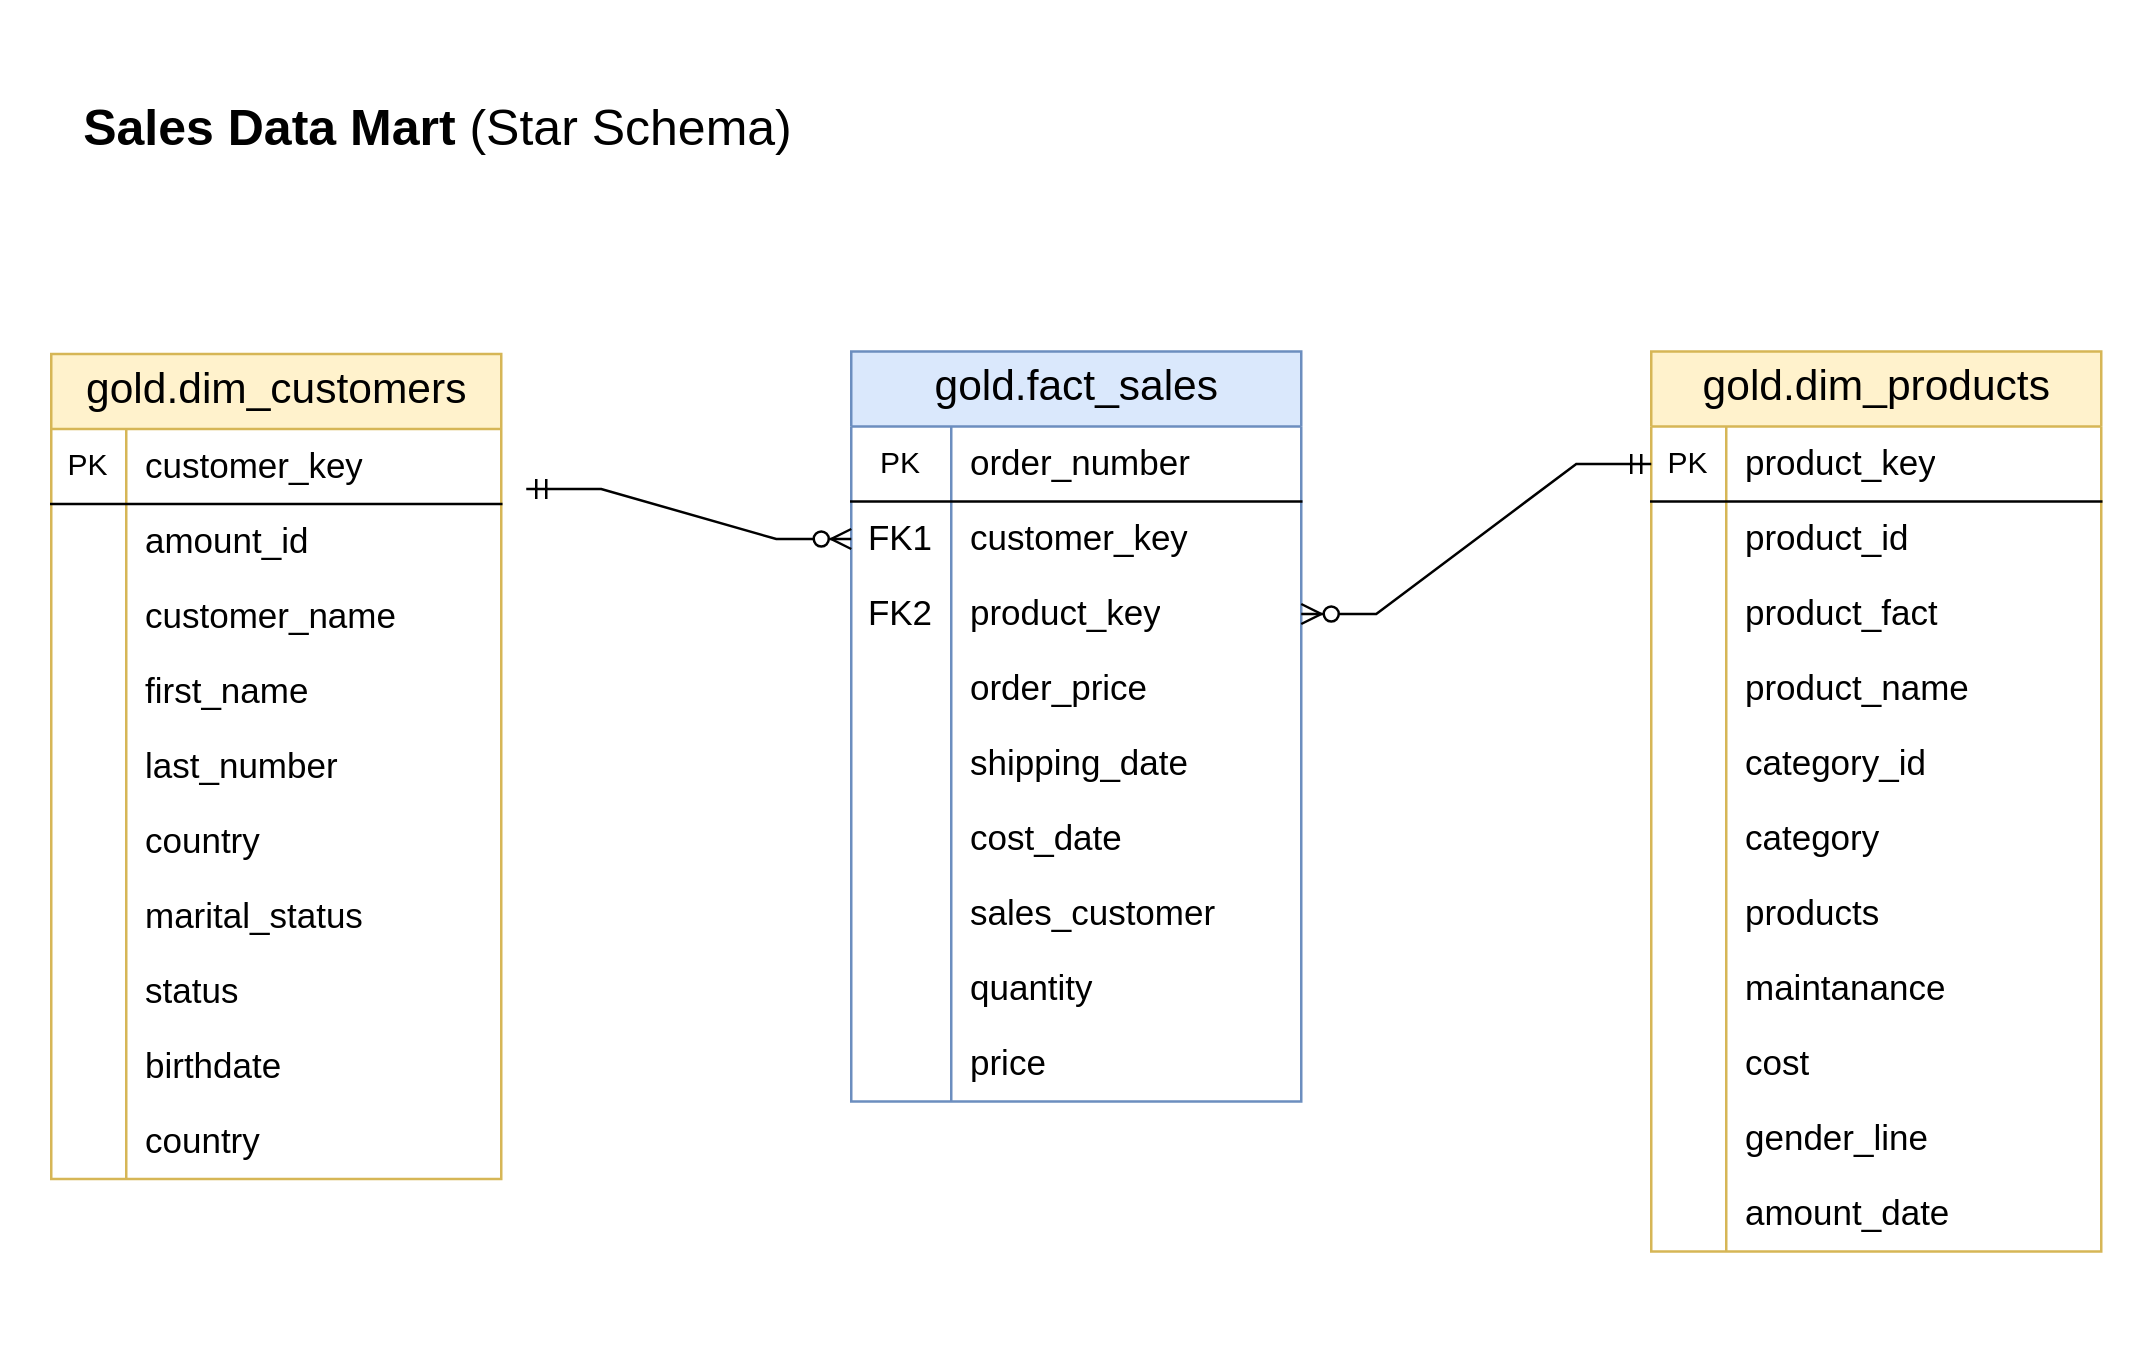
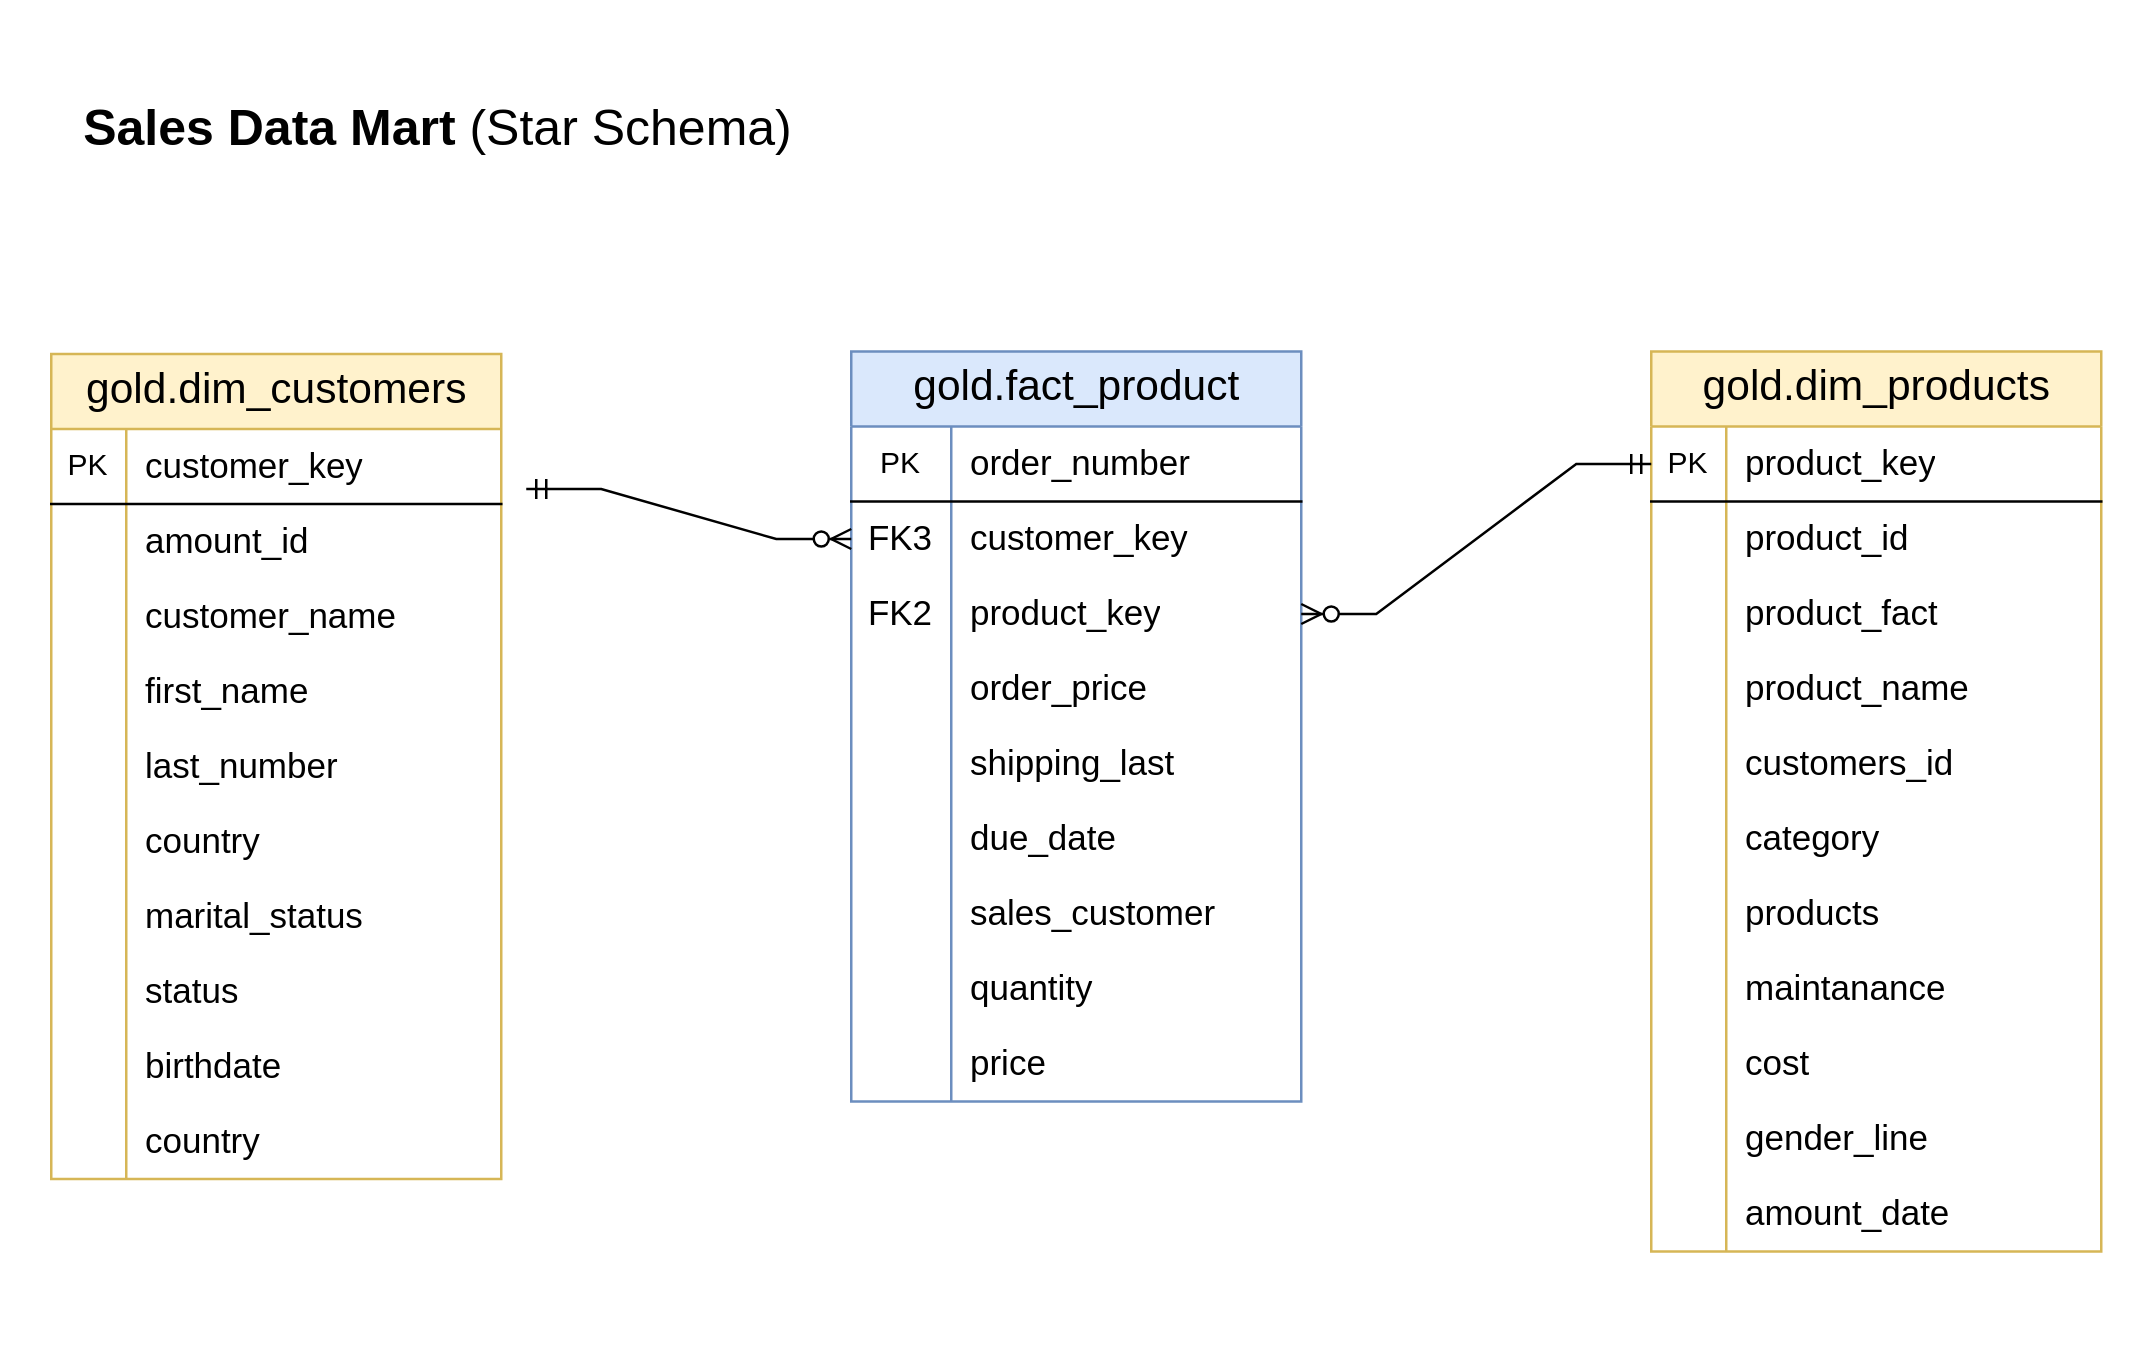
(1078, 389) -> (1078, 389)
(901, 539) -> (901, 539)
(1090, 764) -> (1085, 764)
(1850, 764) -> (1859, 764)
(1059, 839) -> (1050, 839)
